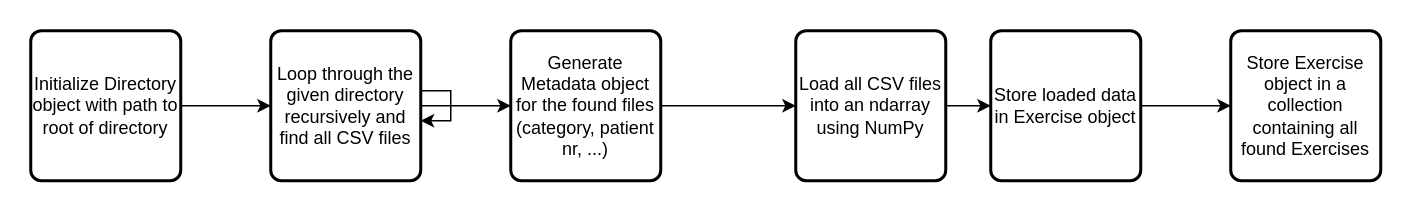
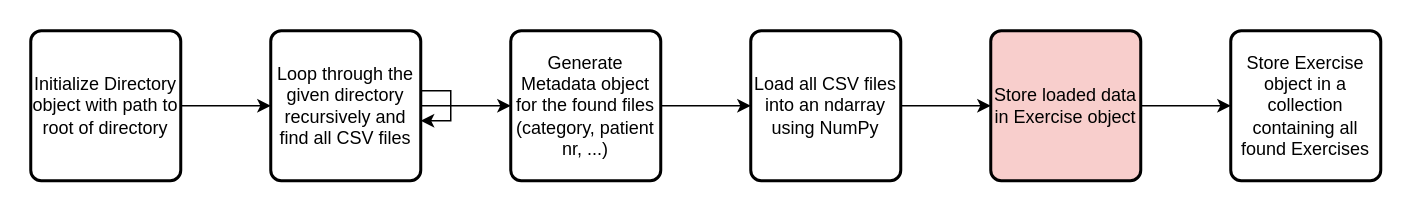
(871, 106) -> (826, 106)
(1066, 106) -> (1066, 106)
